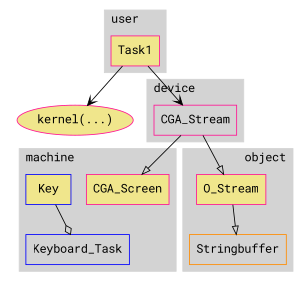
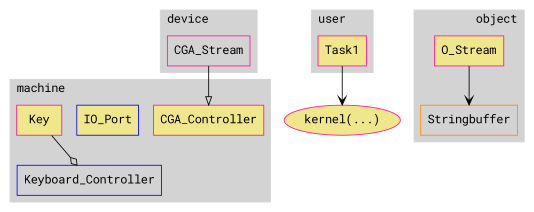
(165, 85) -> none
none -> (108, 120)
(213, 154) -> none
(48, 189) -> (39, 120)
(128, 189) -> (209, 120)
(234, 215) -> (469, 81)
(78, 250) -> (89, 180)
